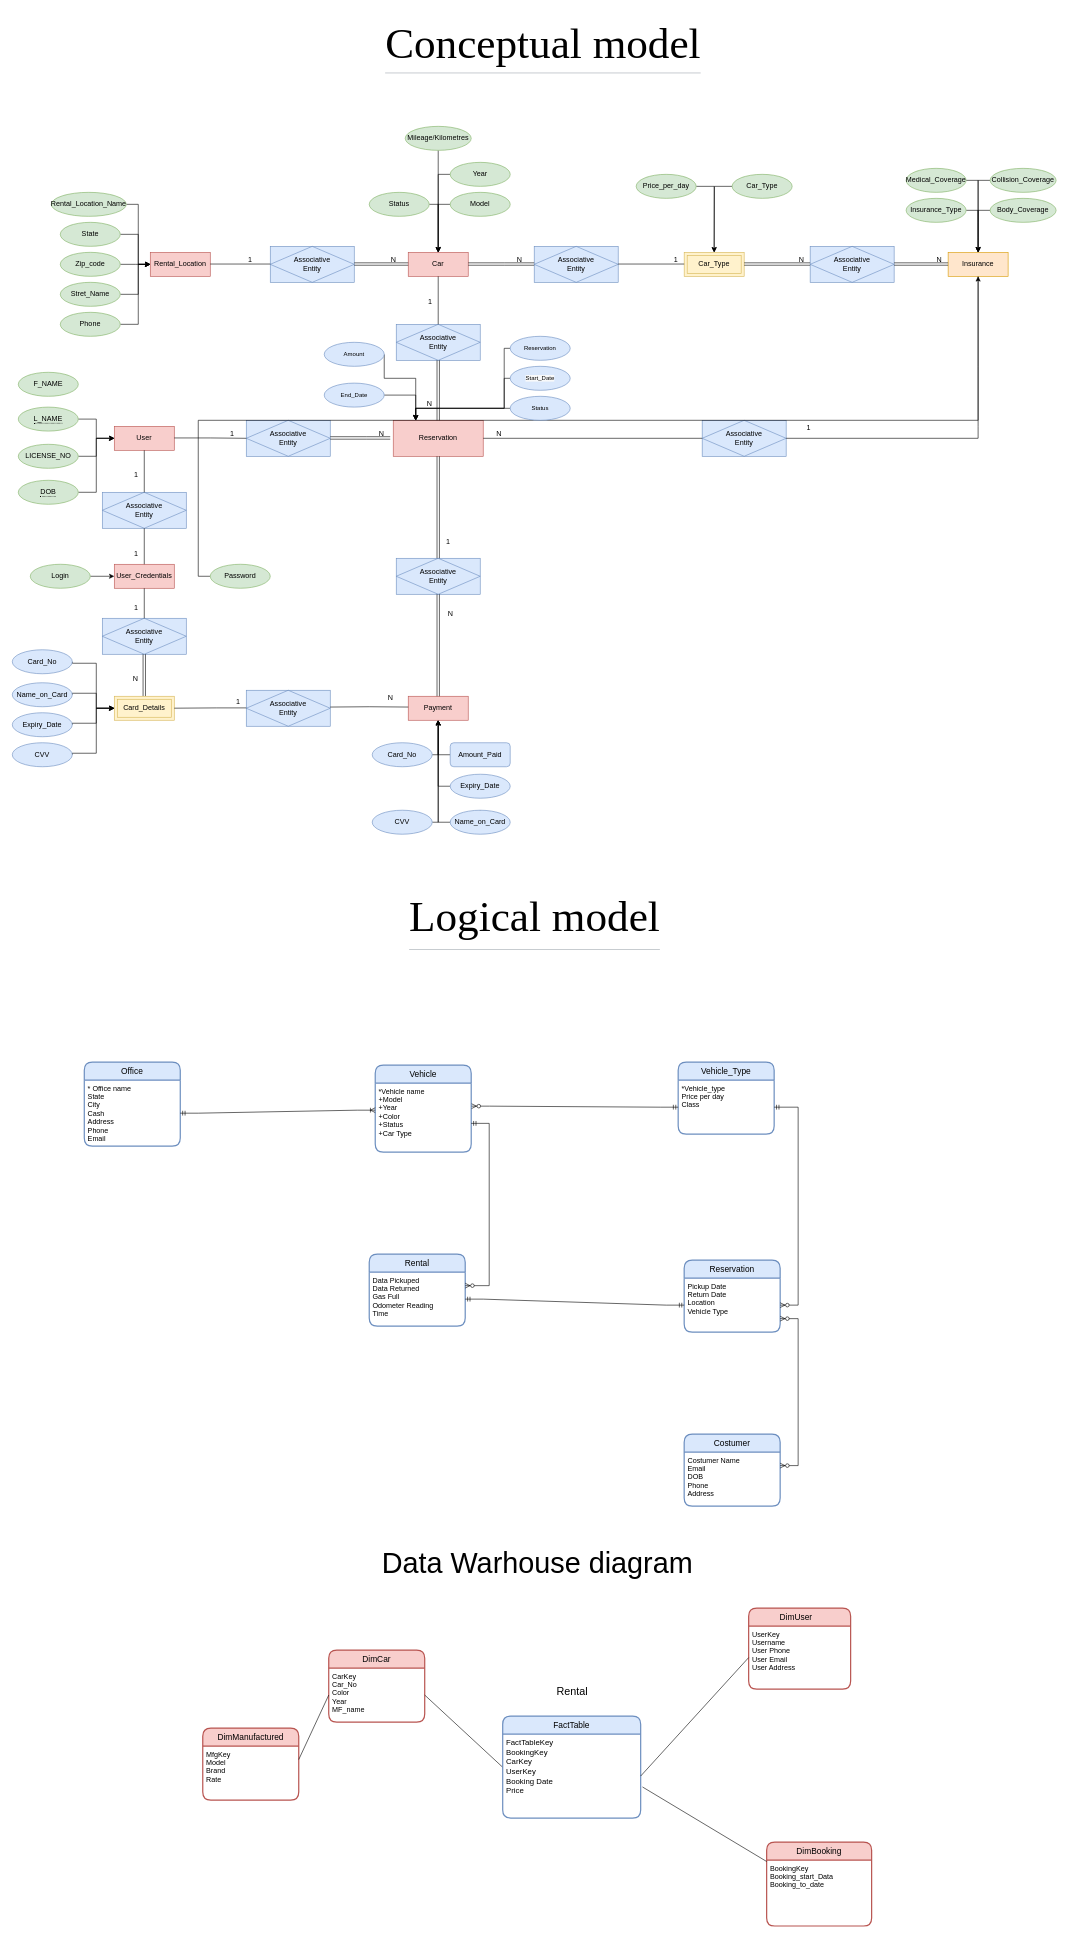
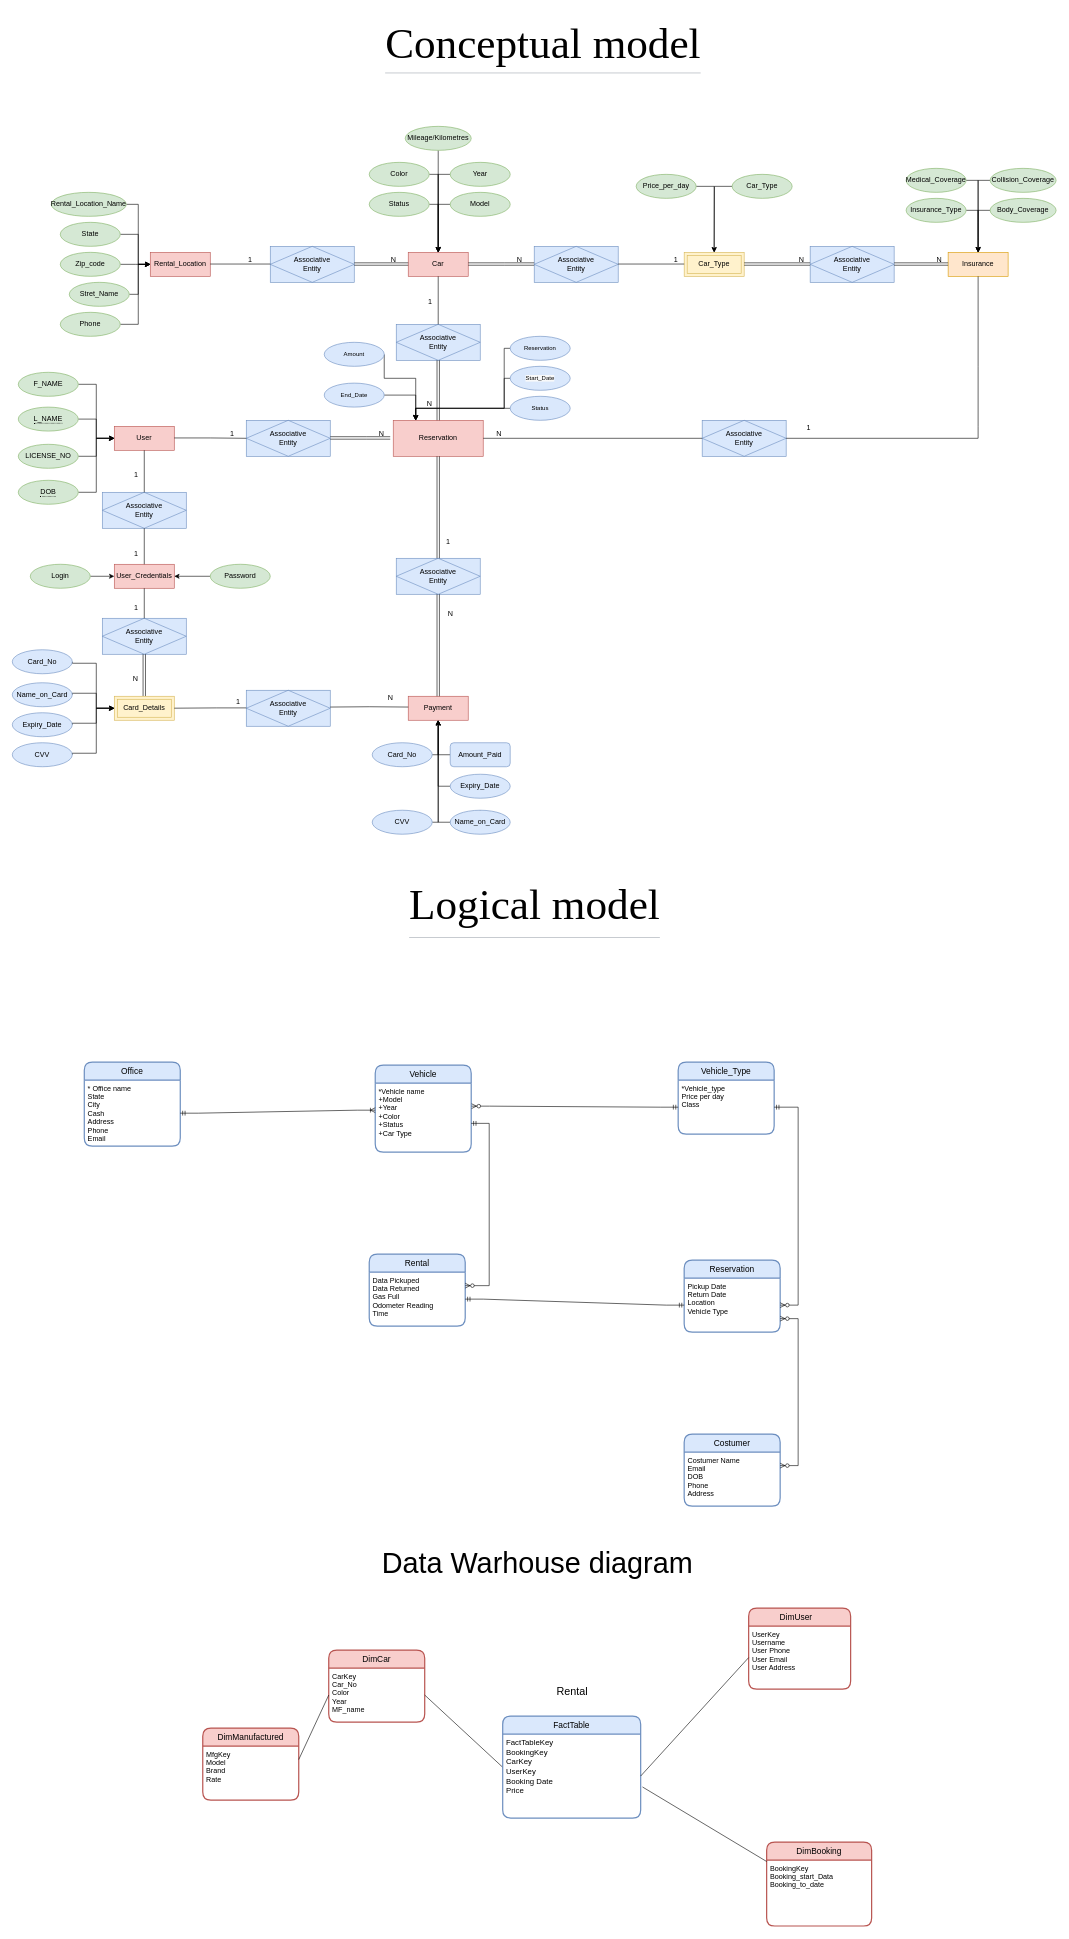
none -> (399, 174)
none -> (432, 174)
(90, 294) -> (99, 294)
none -> (96, 391)
(287, 420) -> (179, 576)
(573, 948) -> (573, 936)
